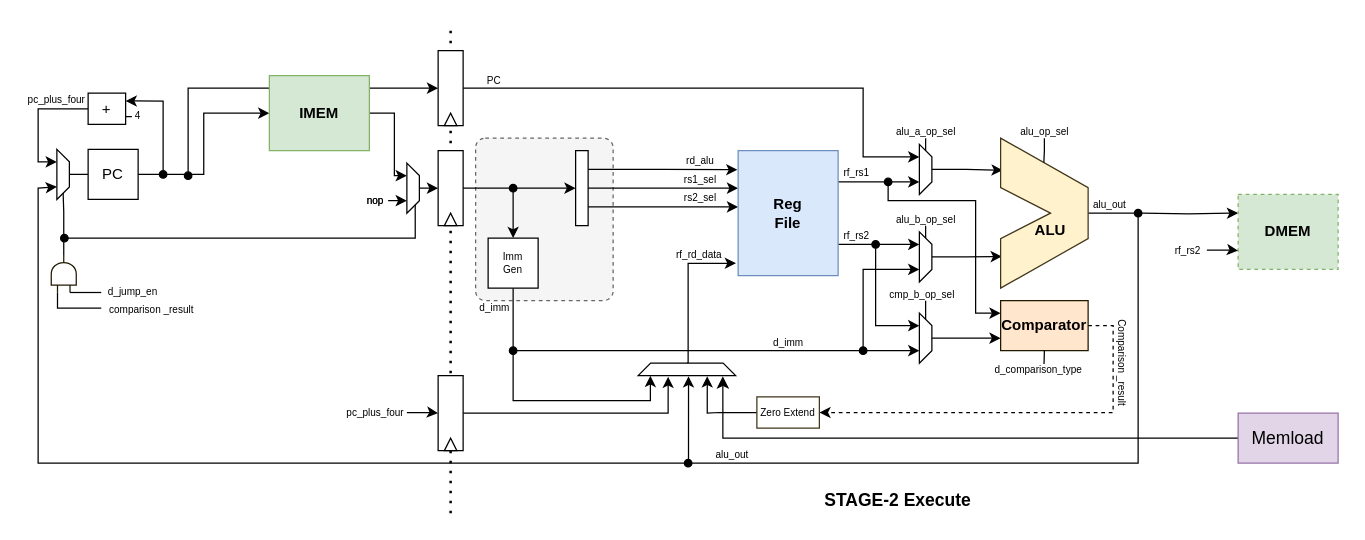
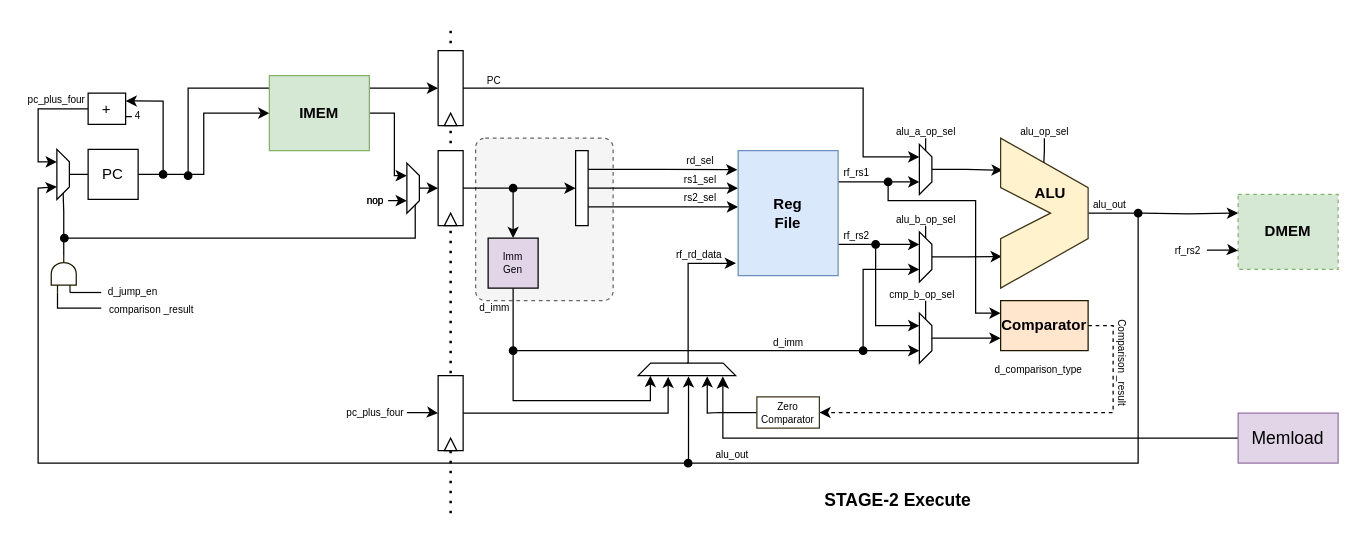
(701, 161) -> (701, 161)
(1051, 231) -> (1051, 193)
(513, 263) -> (513, 263)
(1044, 358) -> none
(788, 413) -> (788, 413)
